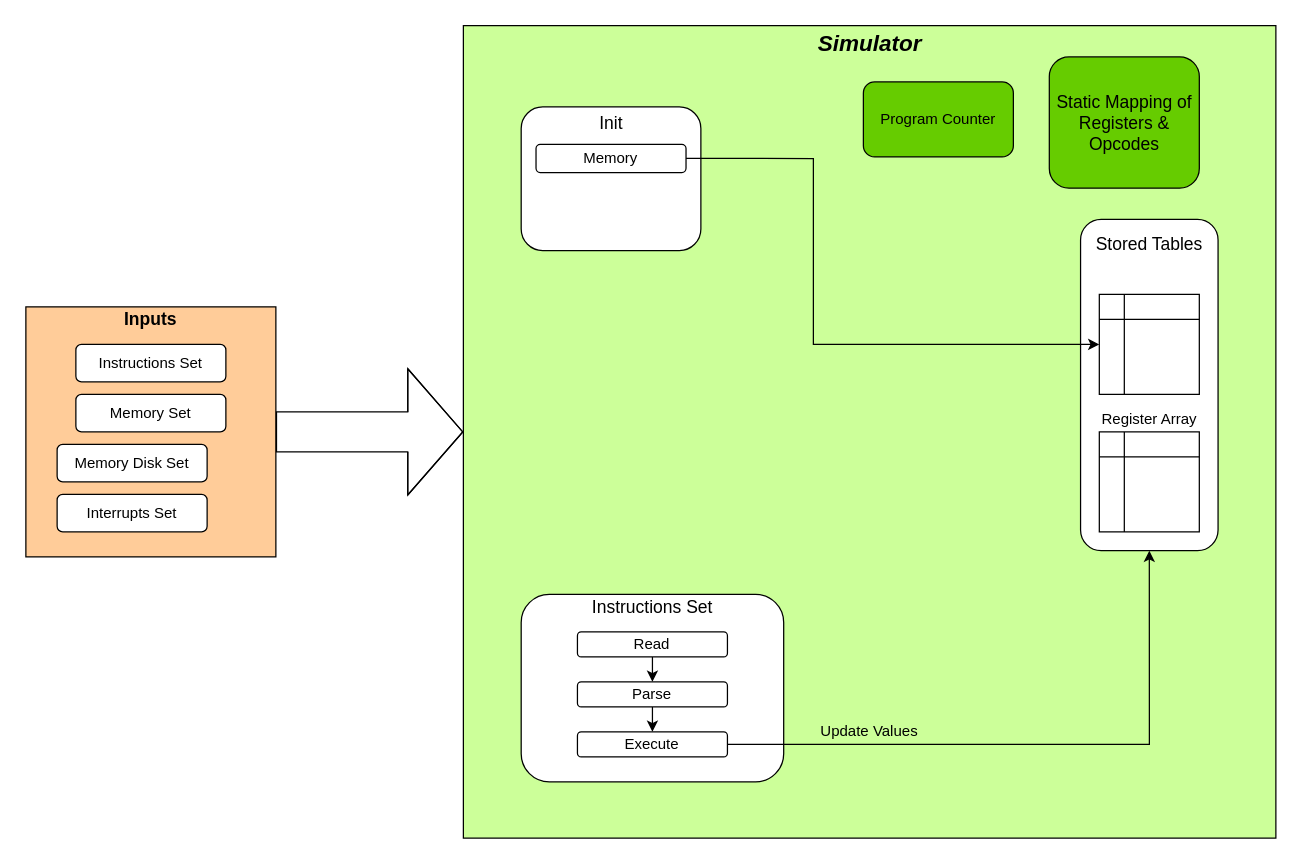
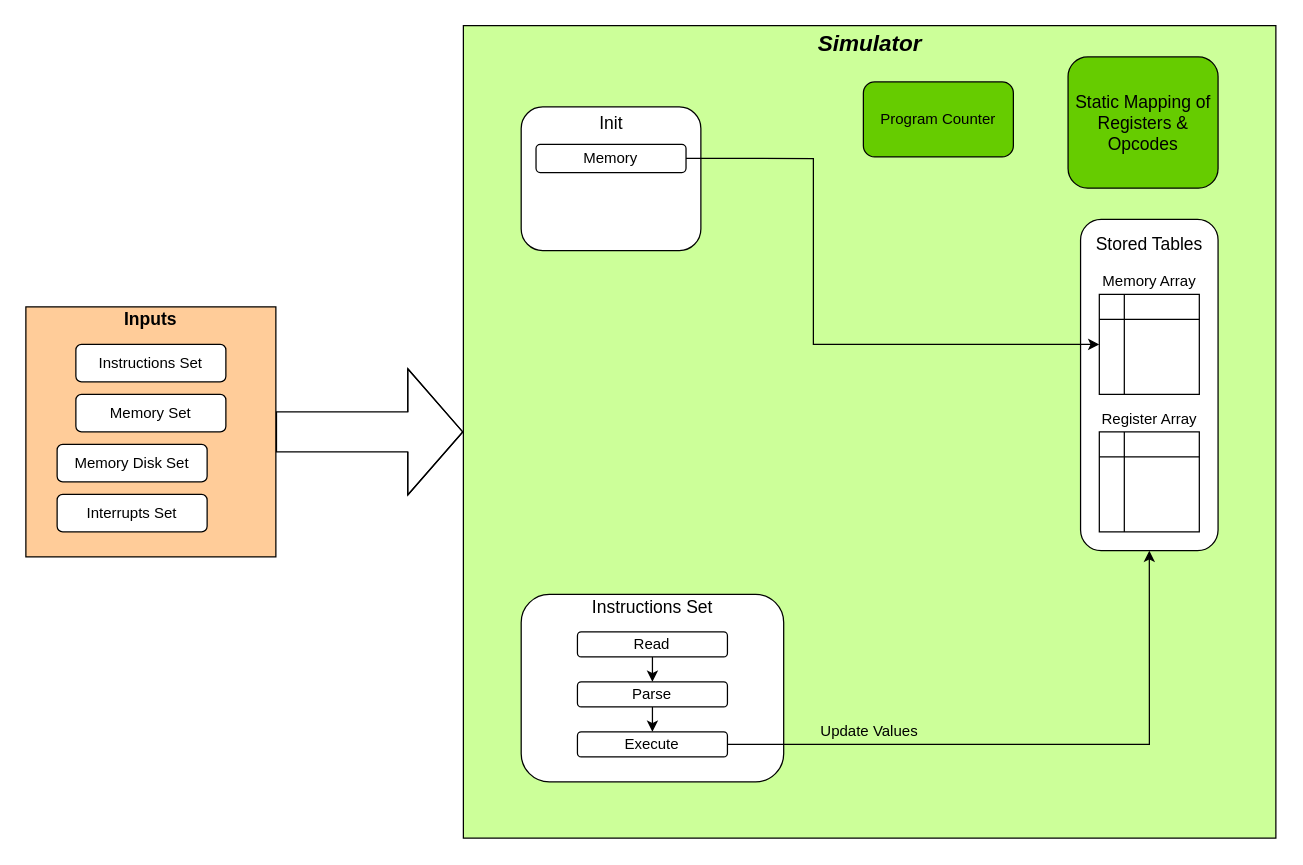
(1124, 123) -> (1143, 123)
none -> (1149, 282)
